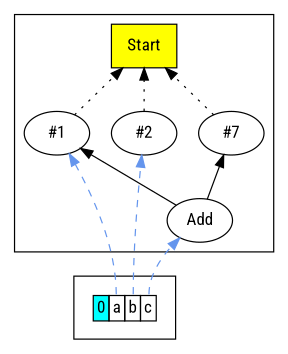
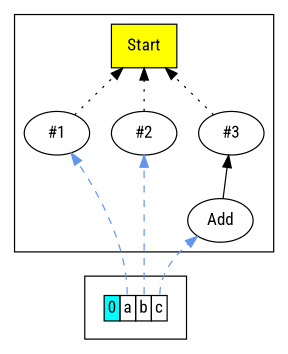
(231, 133) -> (231, 133)
(132, 179) -> none
